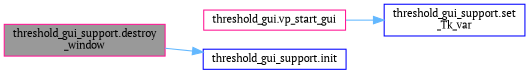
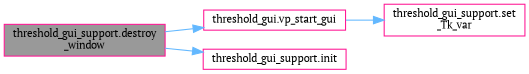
(455, 20) -> (455, 20)
none -> (179, 30)
(275, 59) -> (275, 59)
